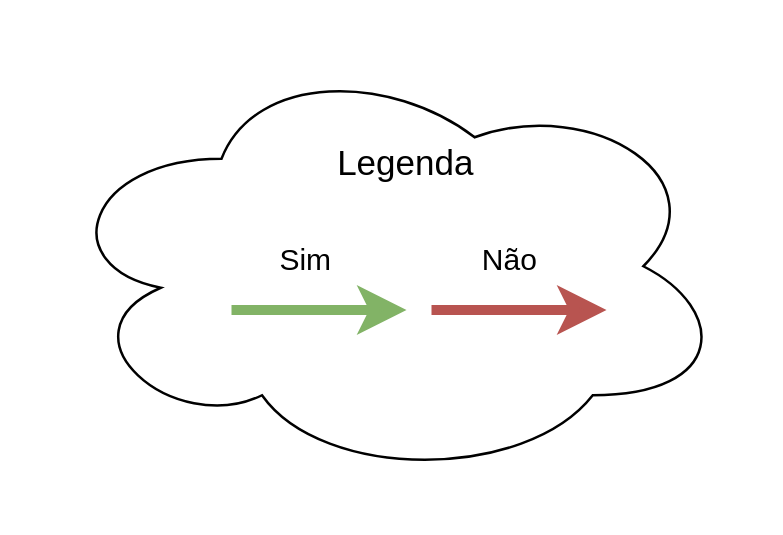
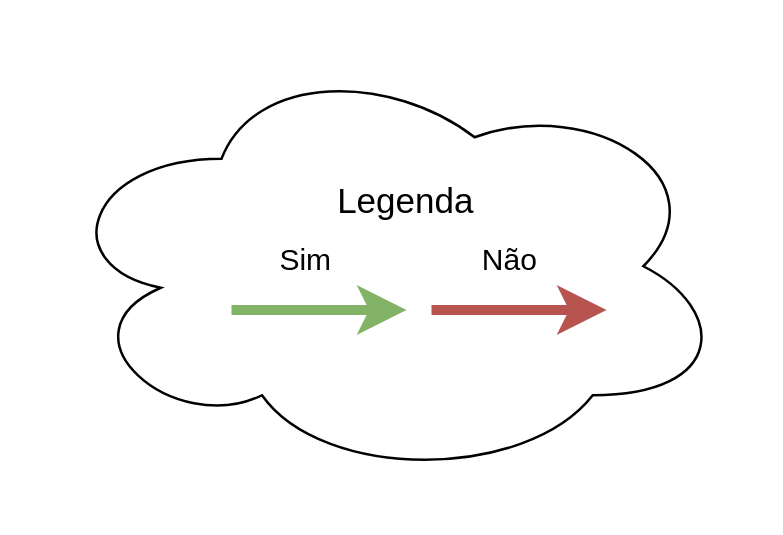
(406, 164) -> (406, 201)
